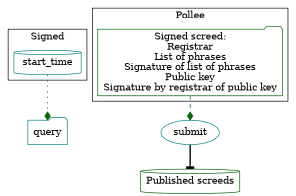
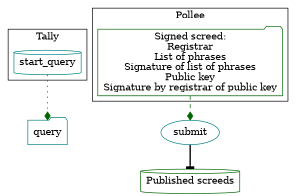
(48, 37) -> (48, 37)
(48, 62) -> (48, 62)
